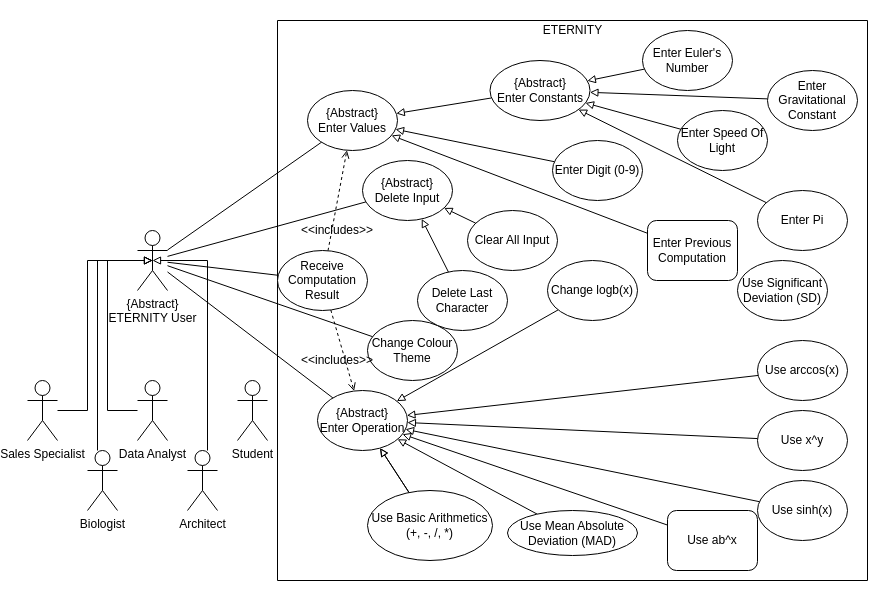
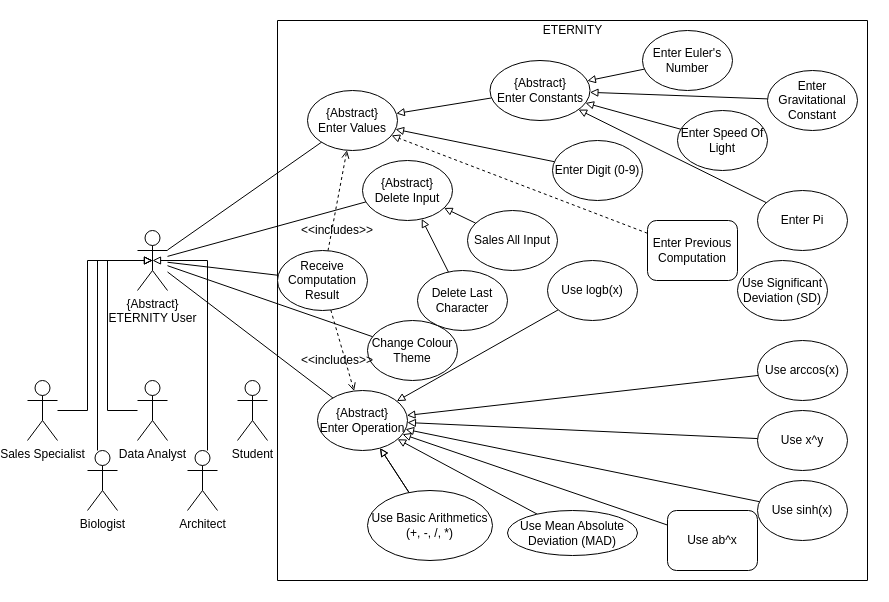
(522, 185) -> (522, 185)
(513, 241) -> (513, 241)
(593, 291) -> (593, 291)
